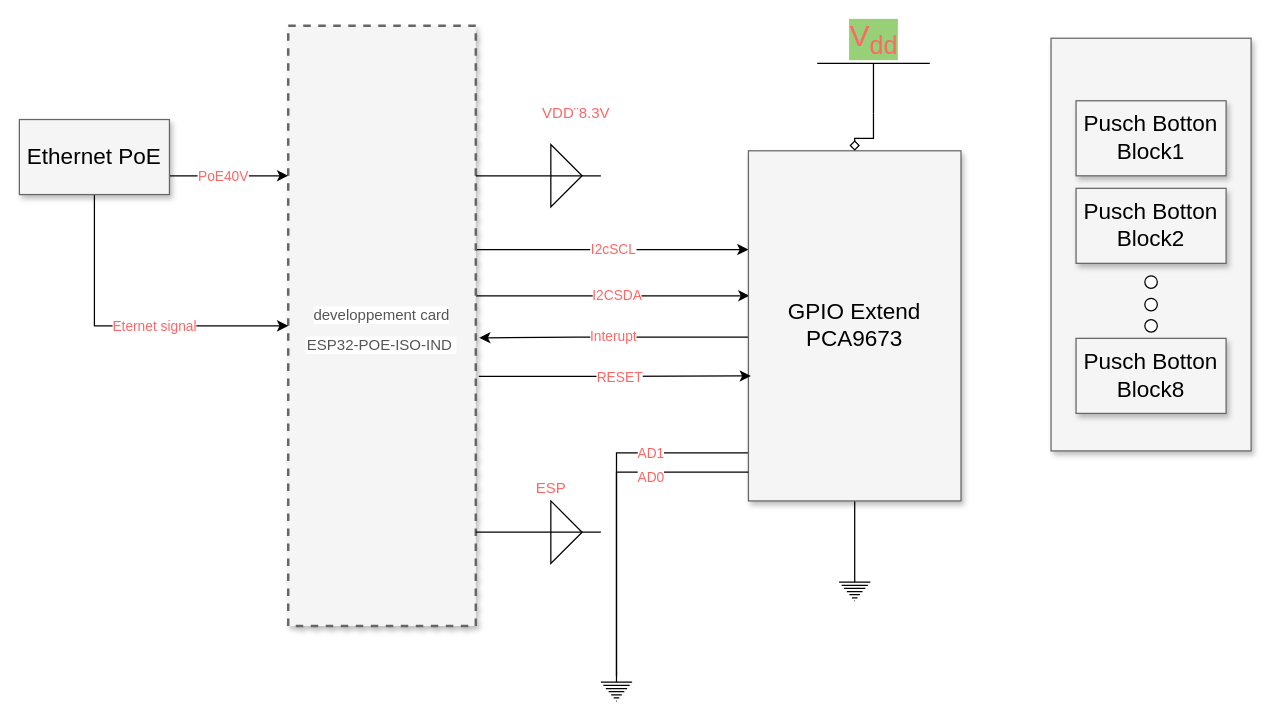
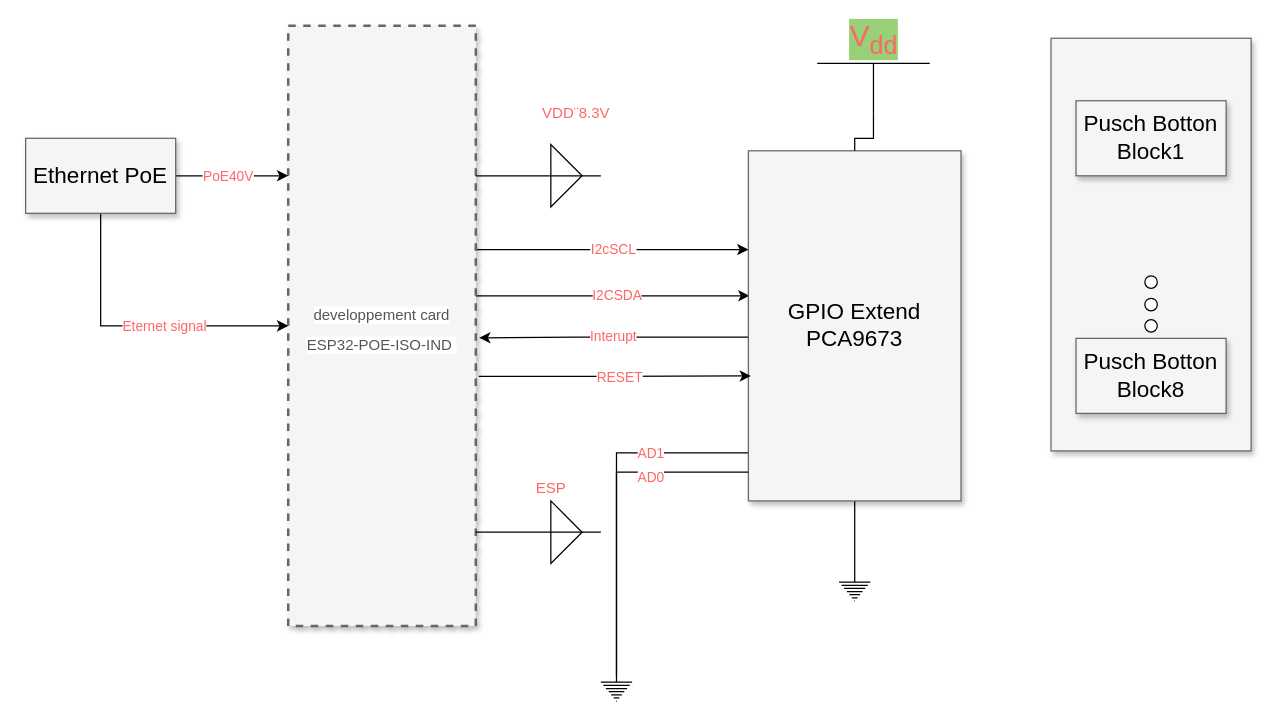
(854, 140) -> (854, 144)
(94, 157) -> (101, 176)
(1151, 226) -> none
